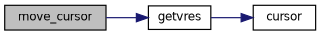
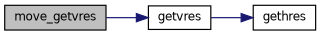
(55, 18) -> (55, 18)
(284, 18) -> (284, 18)
